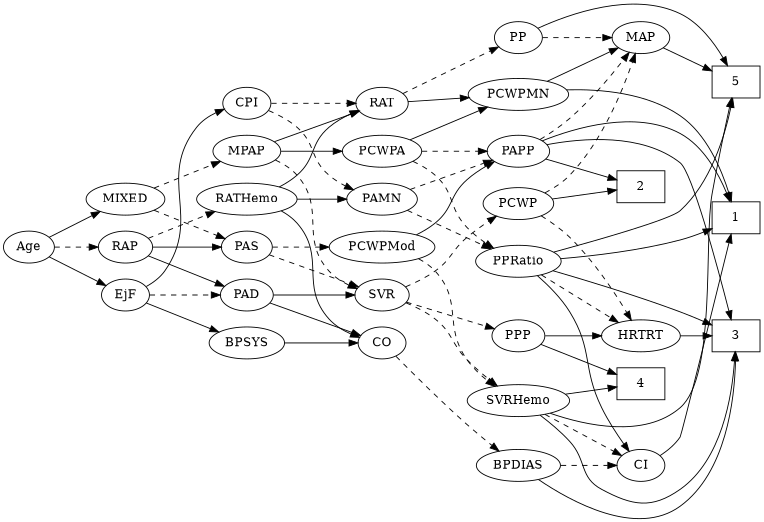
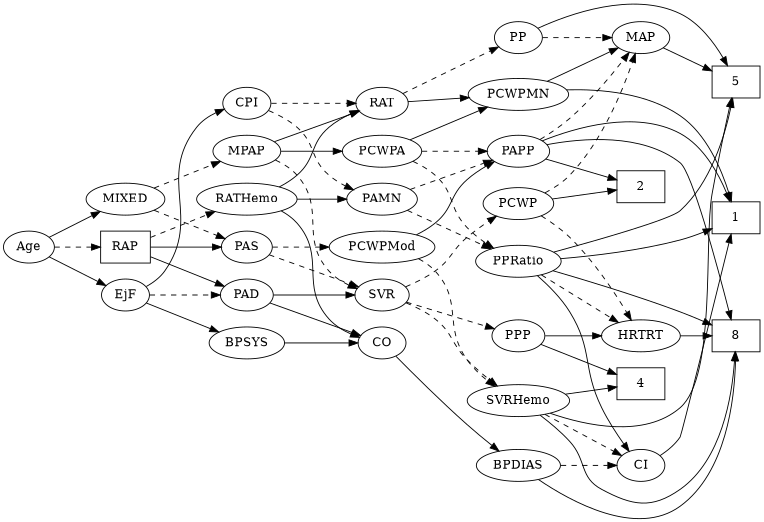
(125, 247) -> (125, 247)
(736, 336) -> (736, 336)
(443, 402) -> (443, 402)
